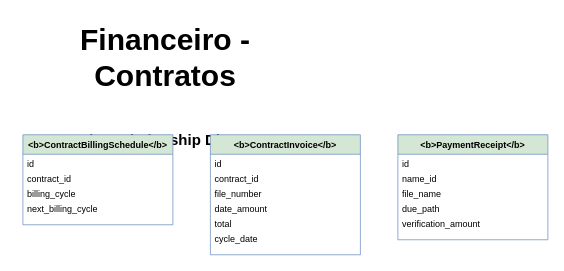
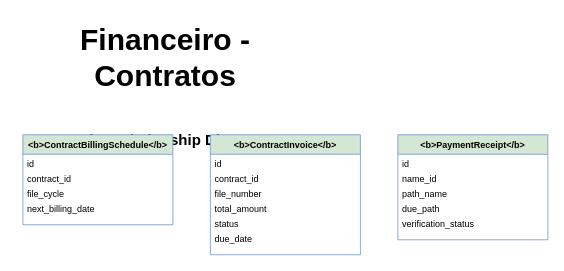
(54, 194) -> (49, 194)
(422, 194) -> (425, 194)
(67, 209) -> (65, 209)
(242, 209) -> (244, 209)
(226, 224) -> (230, 224)
(446, 224) -> (446, 224)
(239, 239) -> (235, 239)
